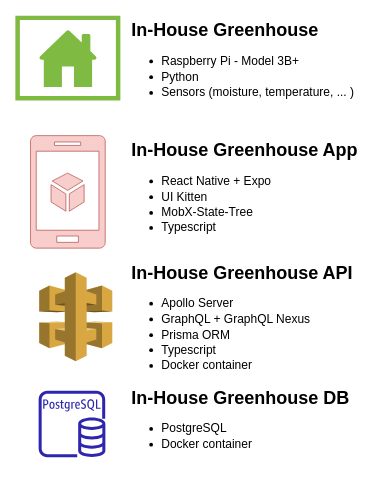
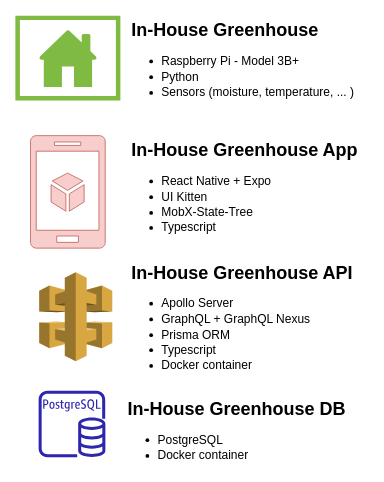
(248, 424) -> (244, 435)
